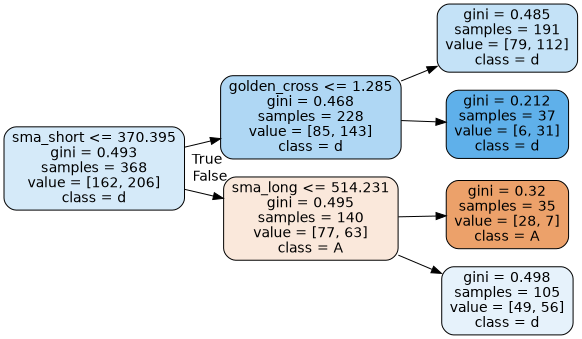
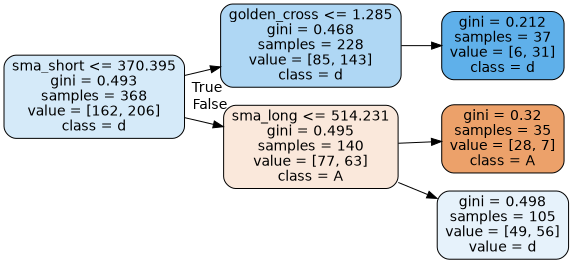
(507, 38) -> none
(507, 301) -> (503, 225)
